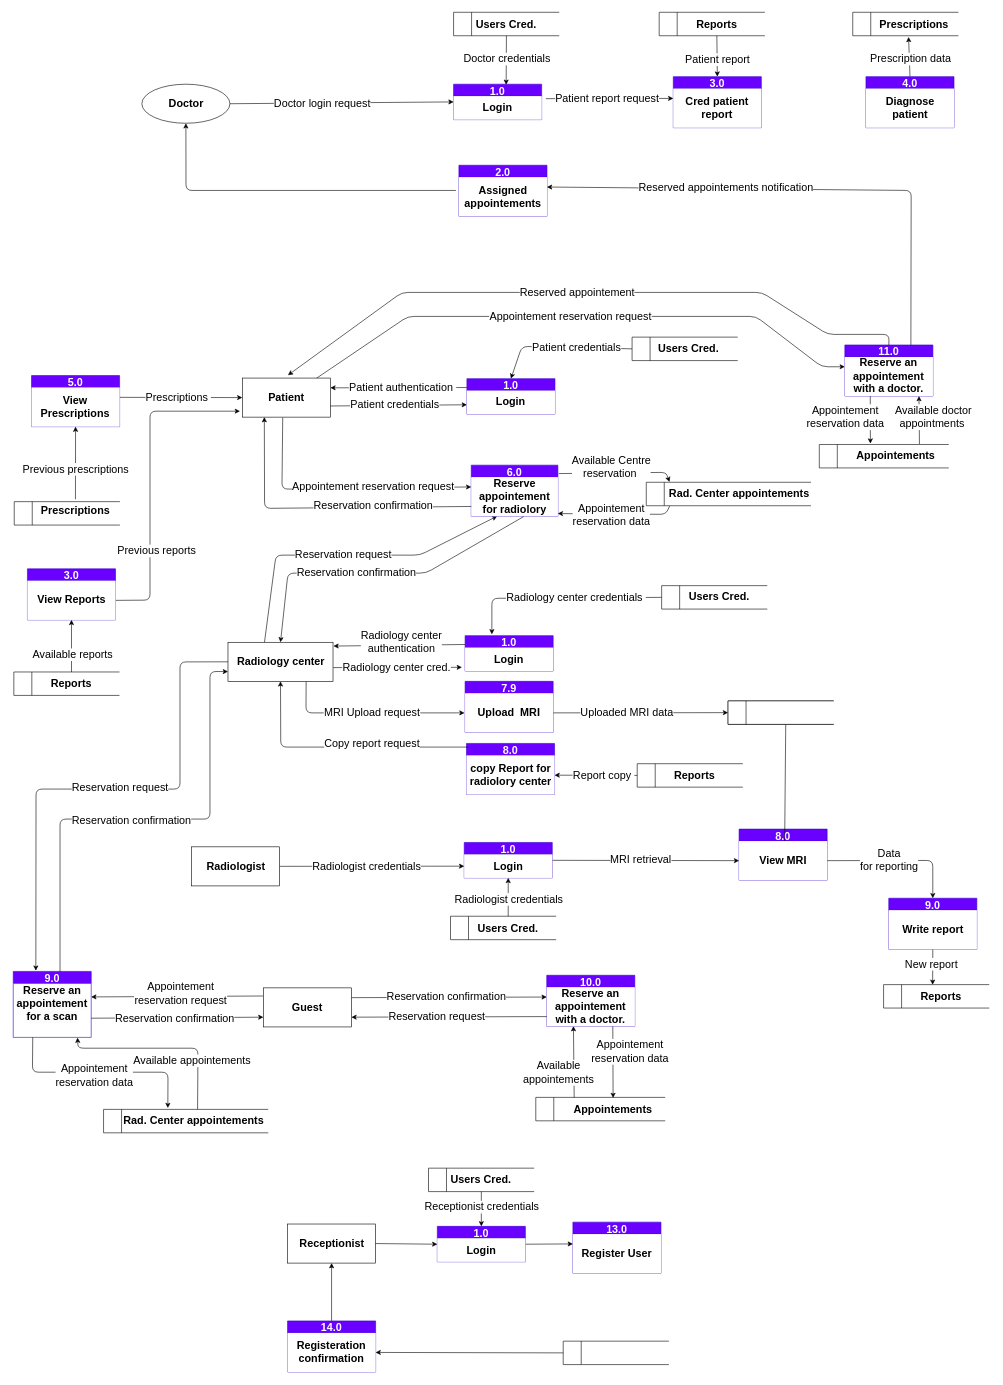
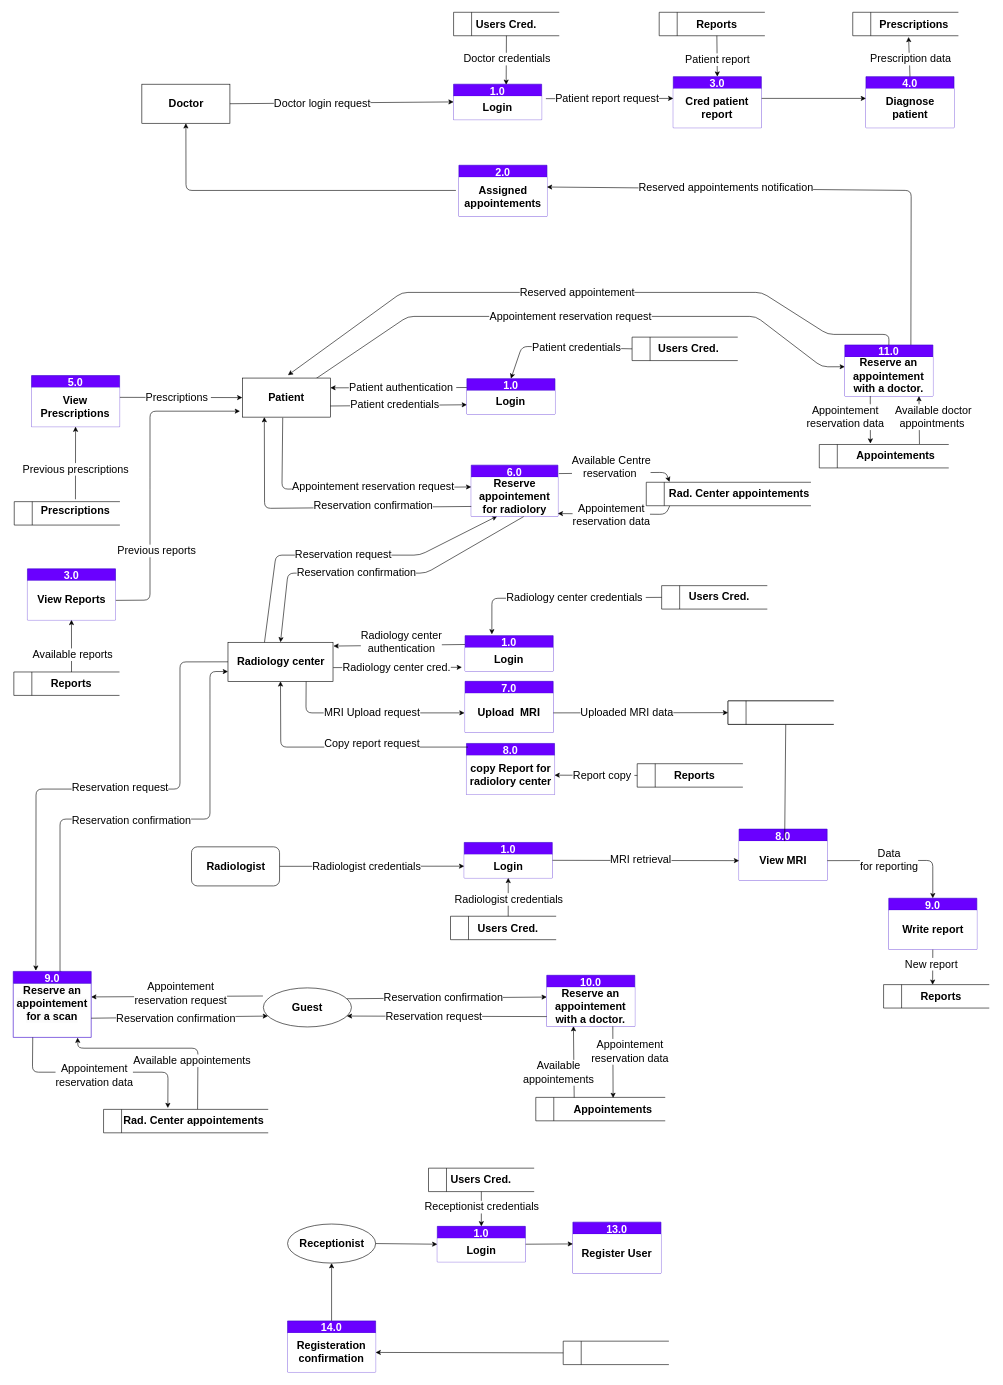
none -> (812, 98)
(186, 104) -> (186, 104)
(509, 688) -> (509, 688)
(235, 867) -> (235, 867)
(307, 1008) -> (307, 1008)
(331, 1244) -> (331, 1244)
